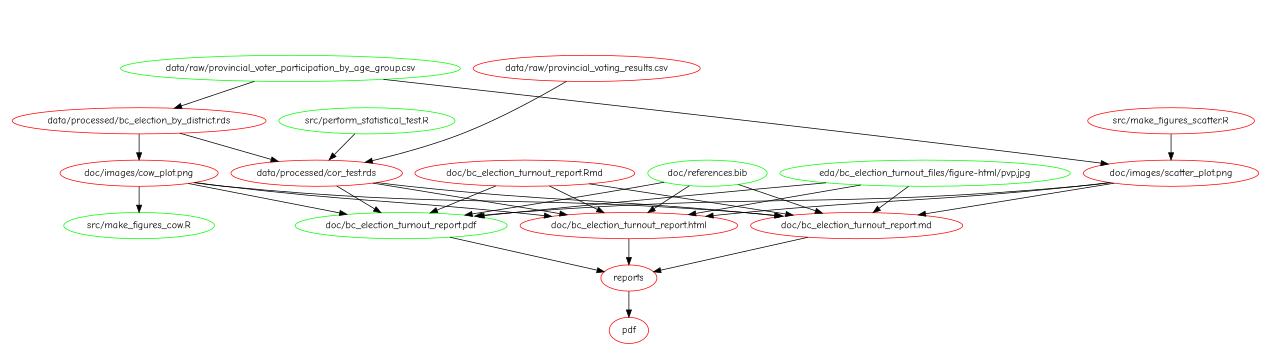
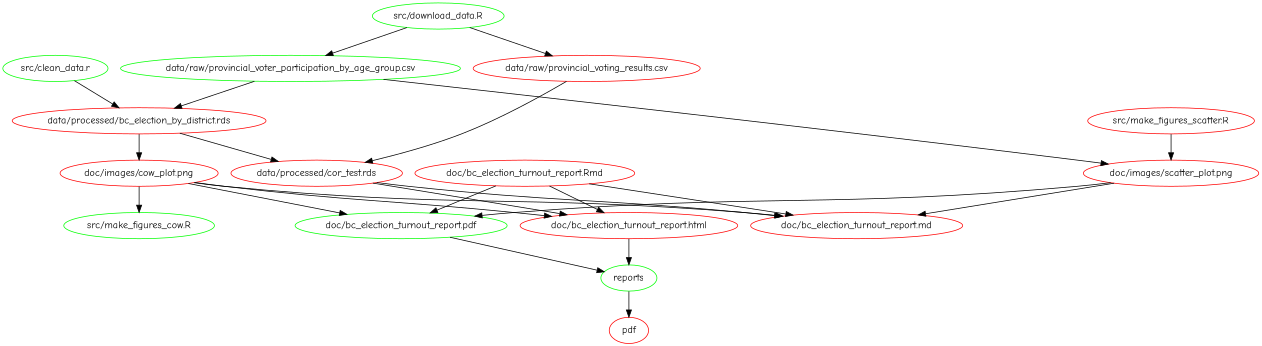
none -> (438, 16)
none -> (55, 68)
(367, 121) -> none
(708, 173) -> none
(925, 173) -> none
(356, 197) -> none
(852, 204) -> none
(734, 254) -> none
(629, 278) -> (629, 278)
